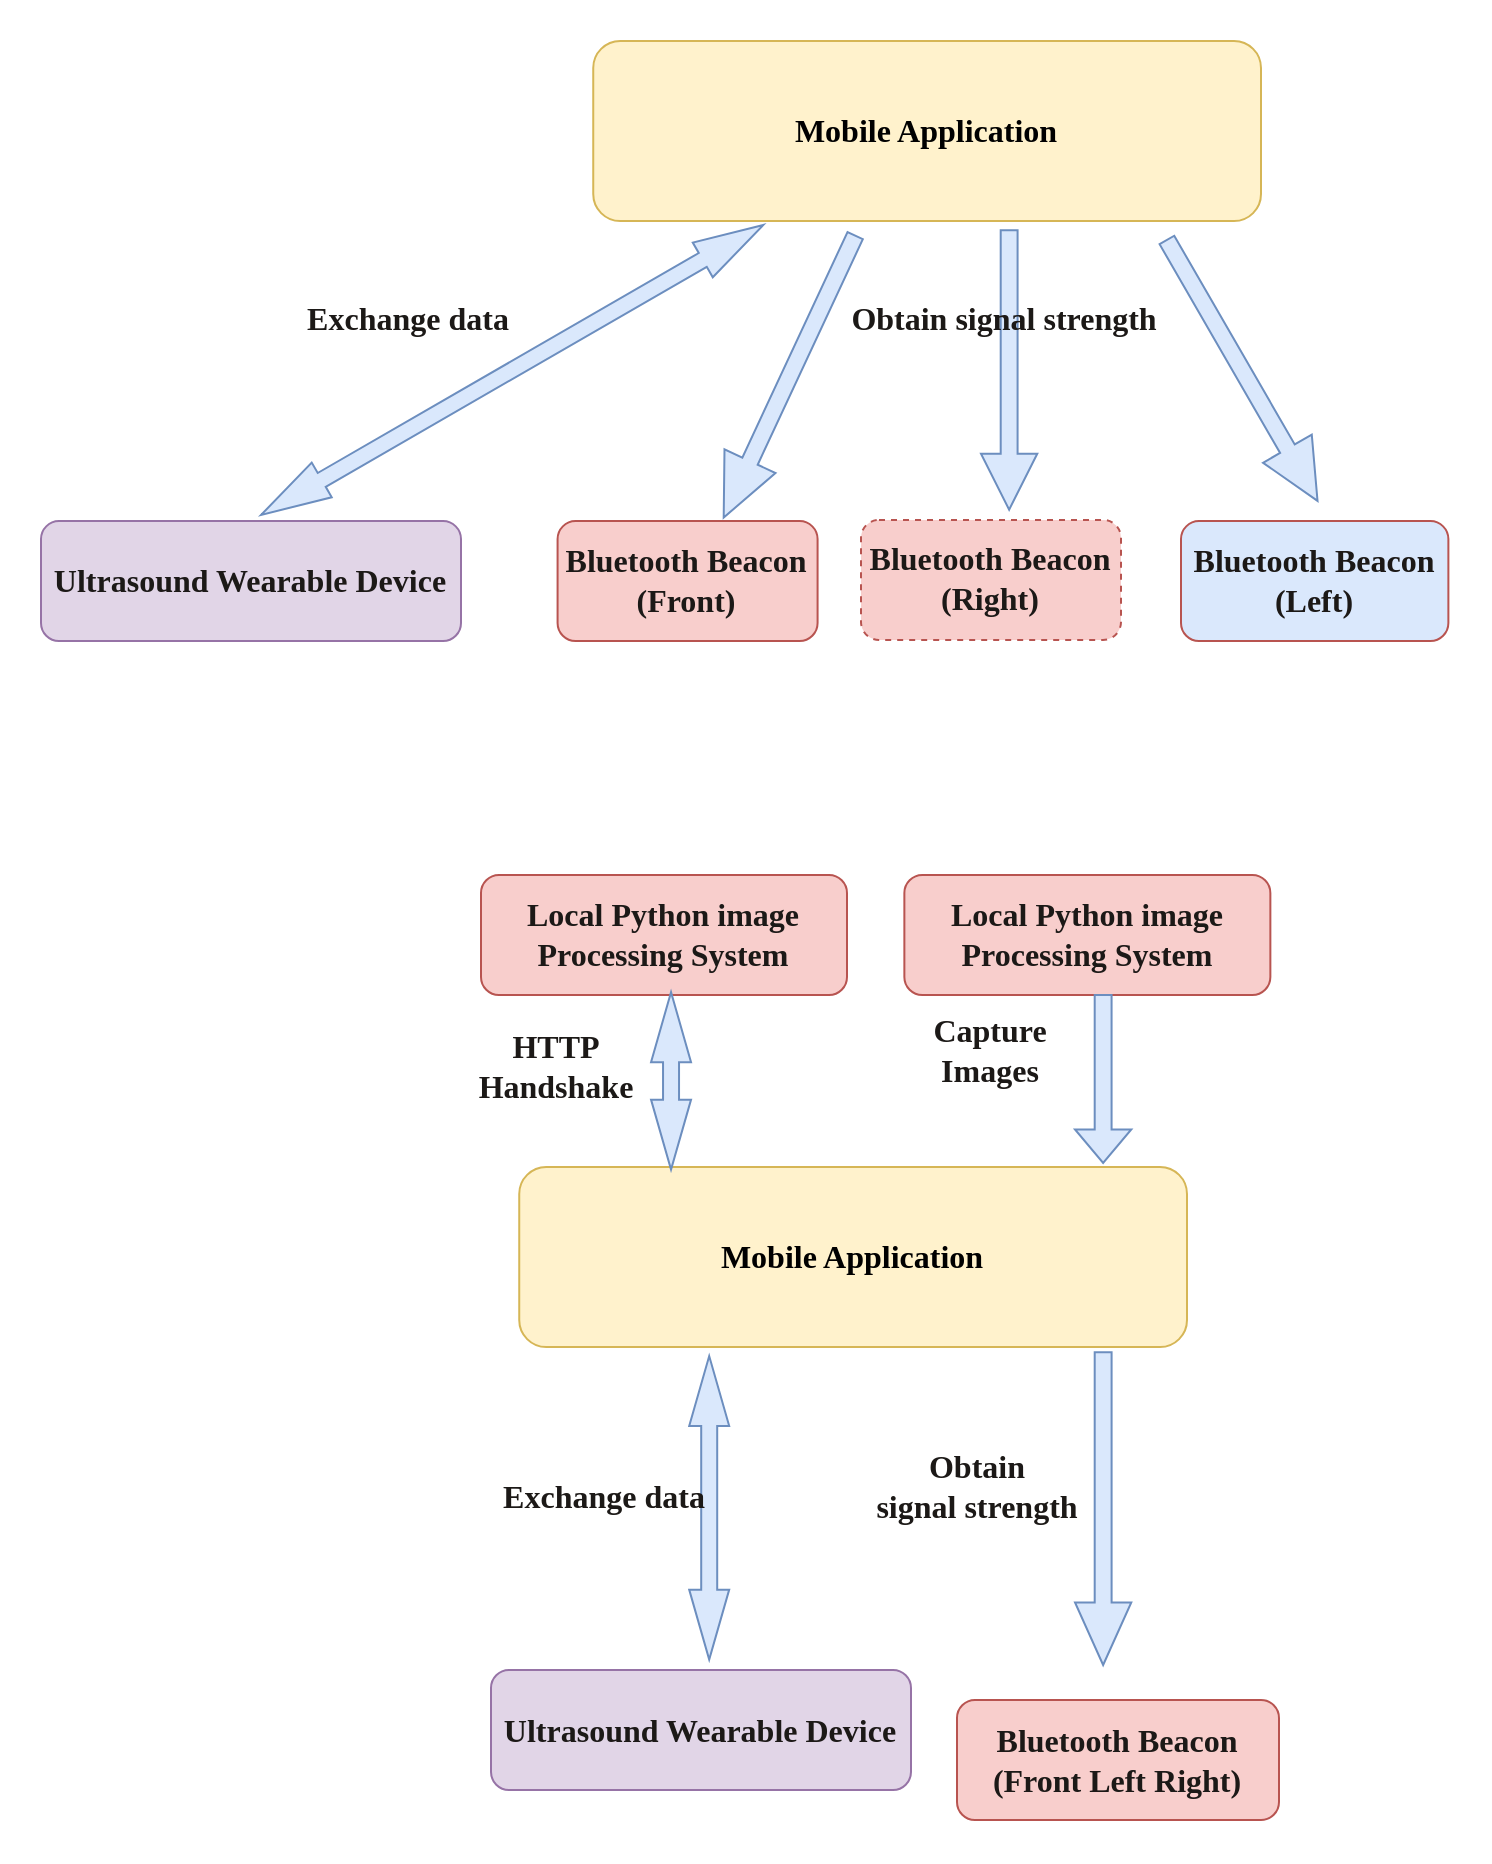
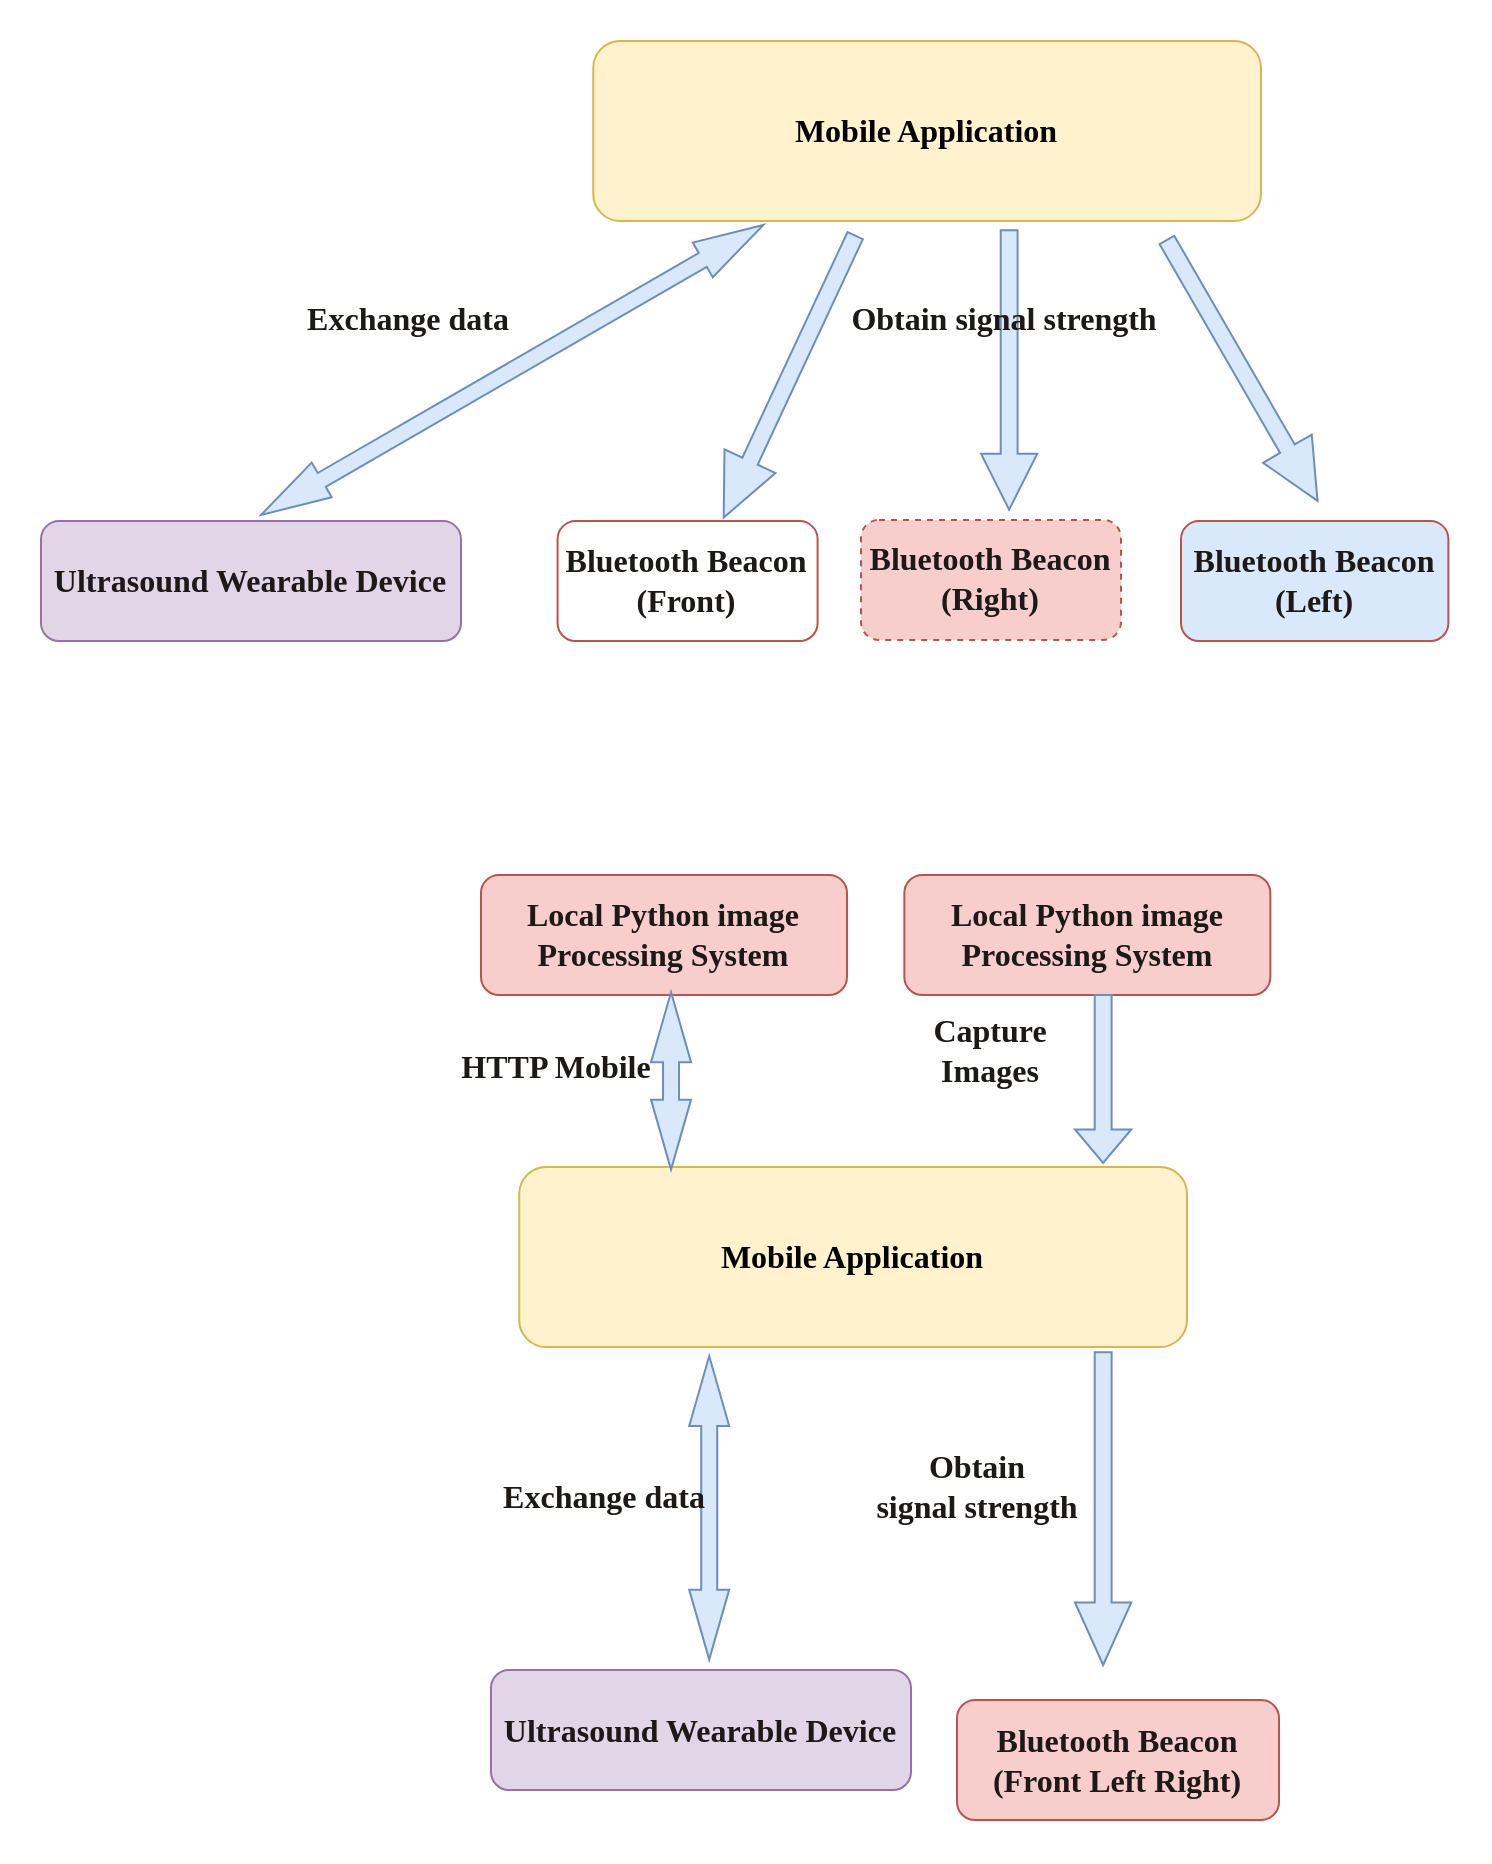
(688, 581) -> (688, 581)
(557, 1067) -> (557, 1067)
